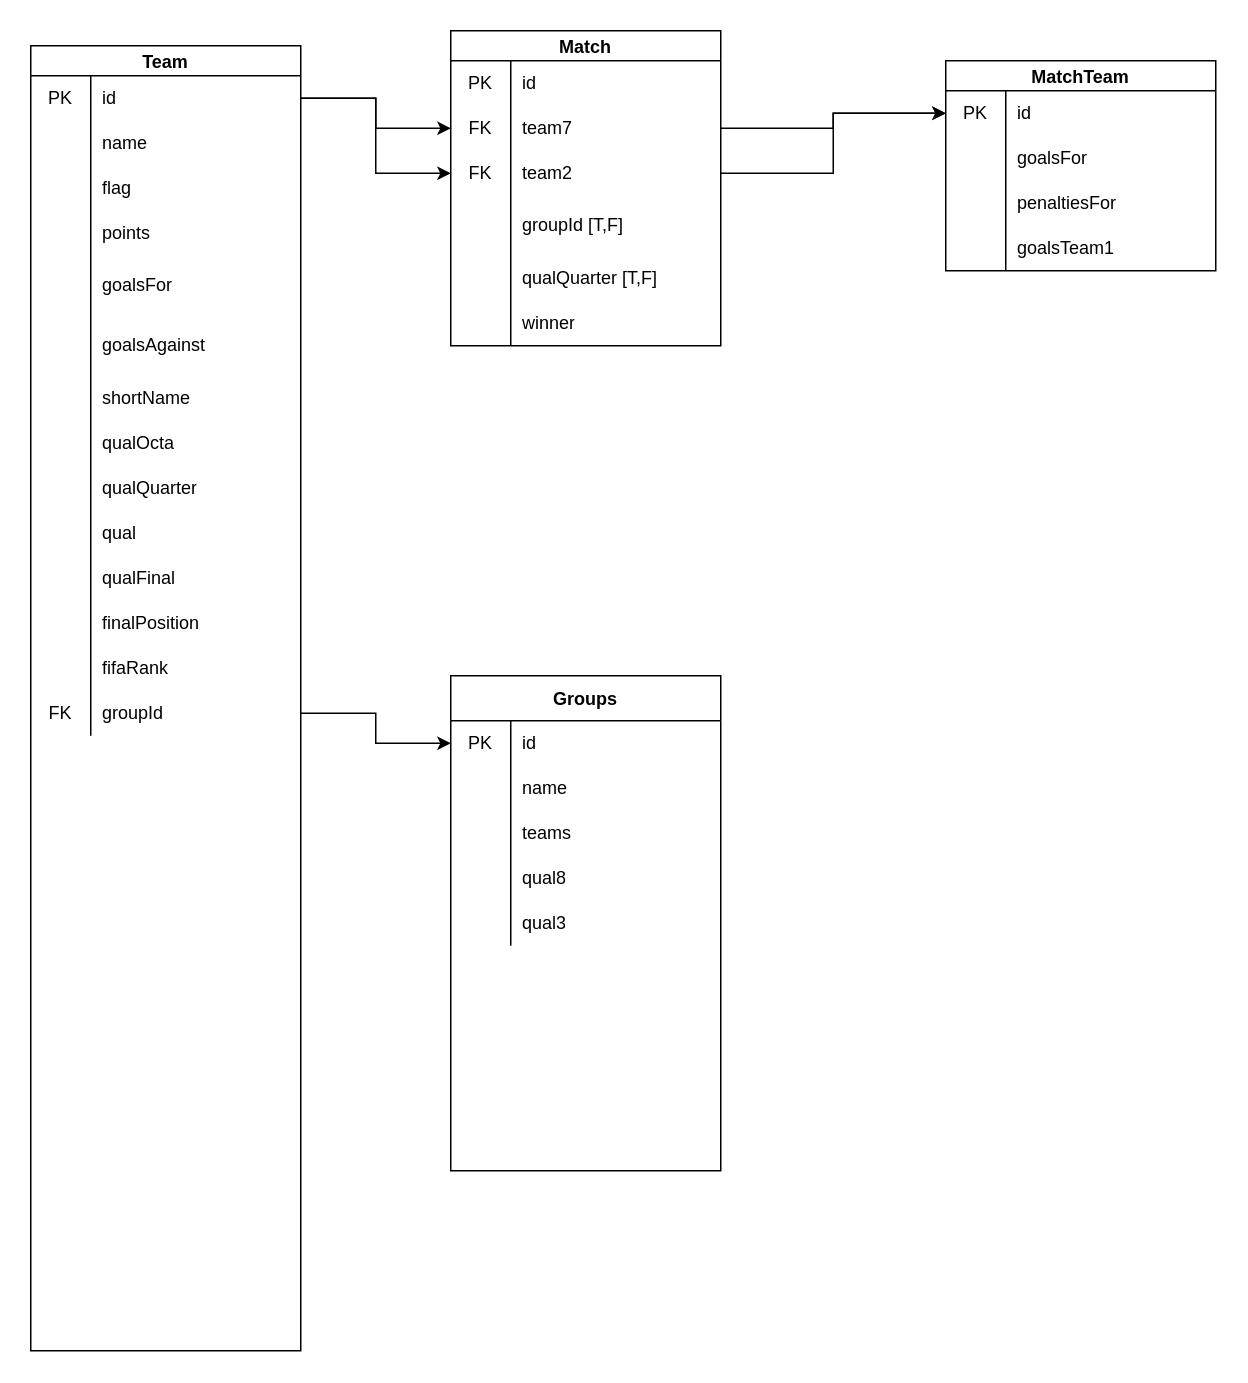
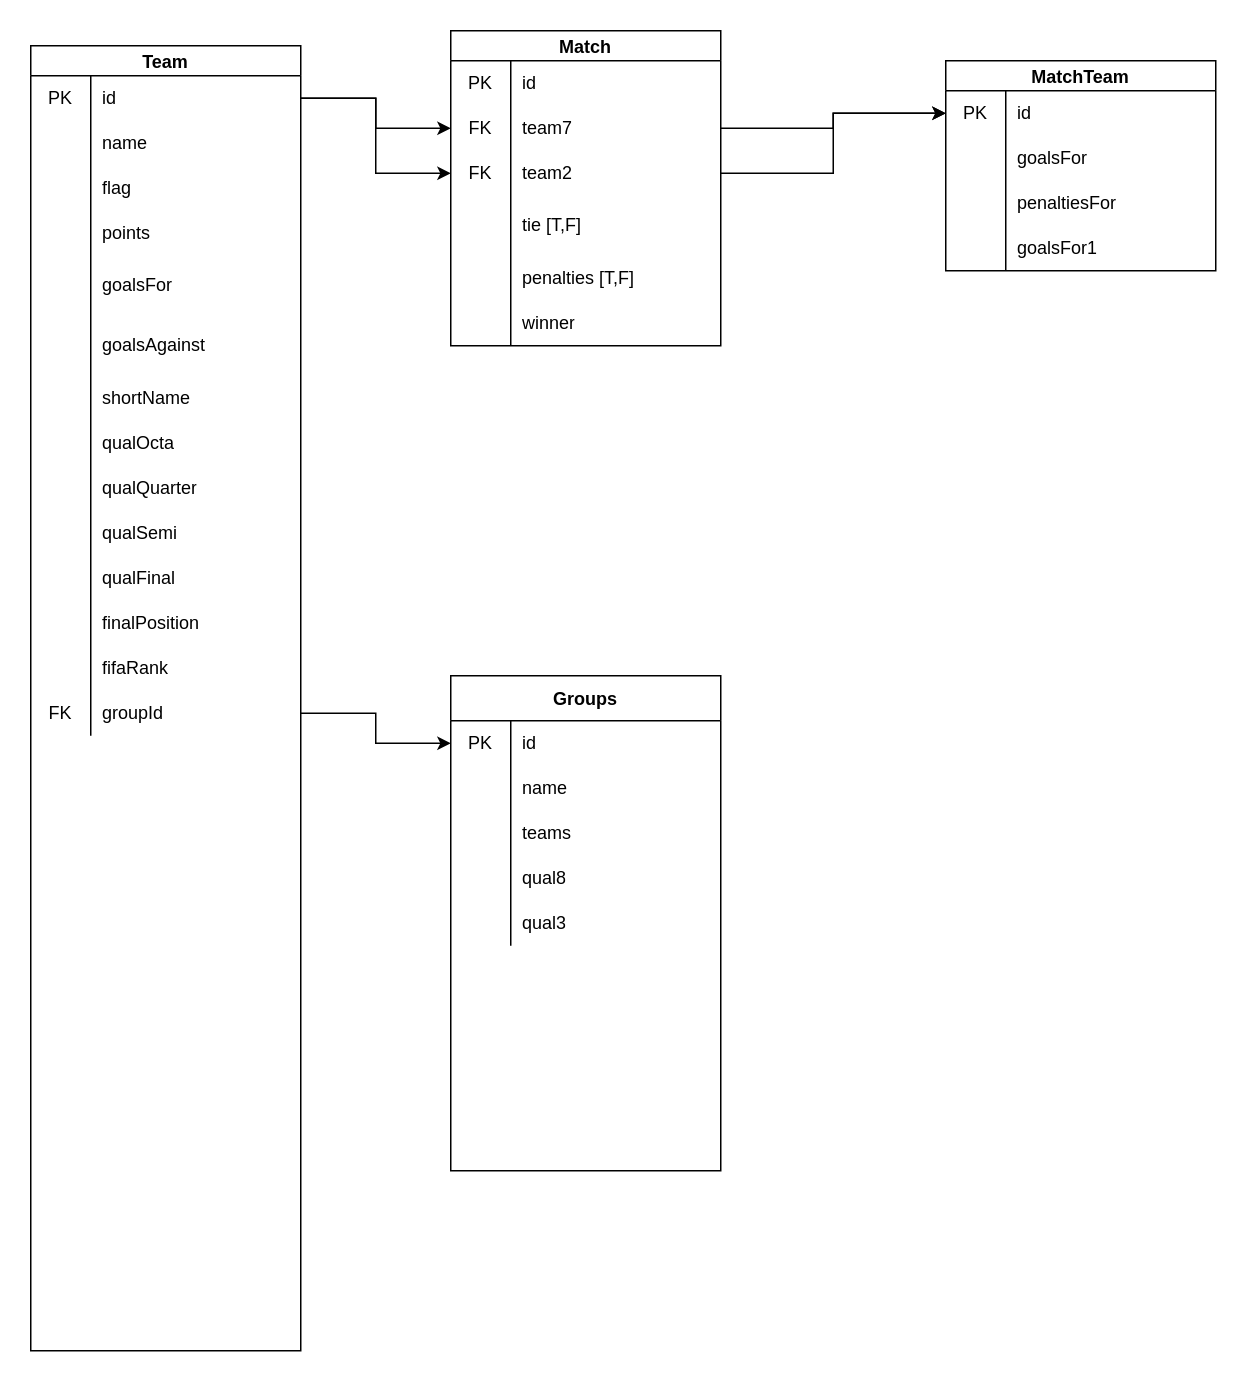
(584, 226) -> (561, 226)
(1066, 248) -> (1061, 248)
(601, 278) -> (589, 278)
(121, 533) -> (138, 533)
